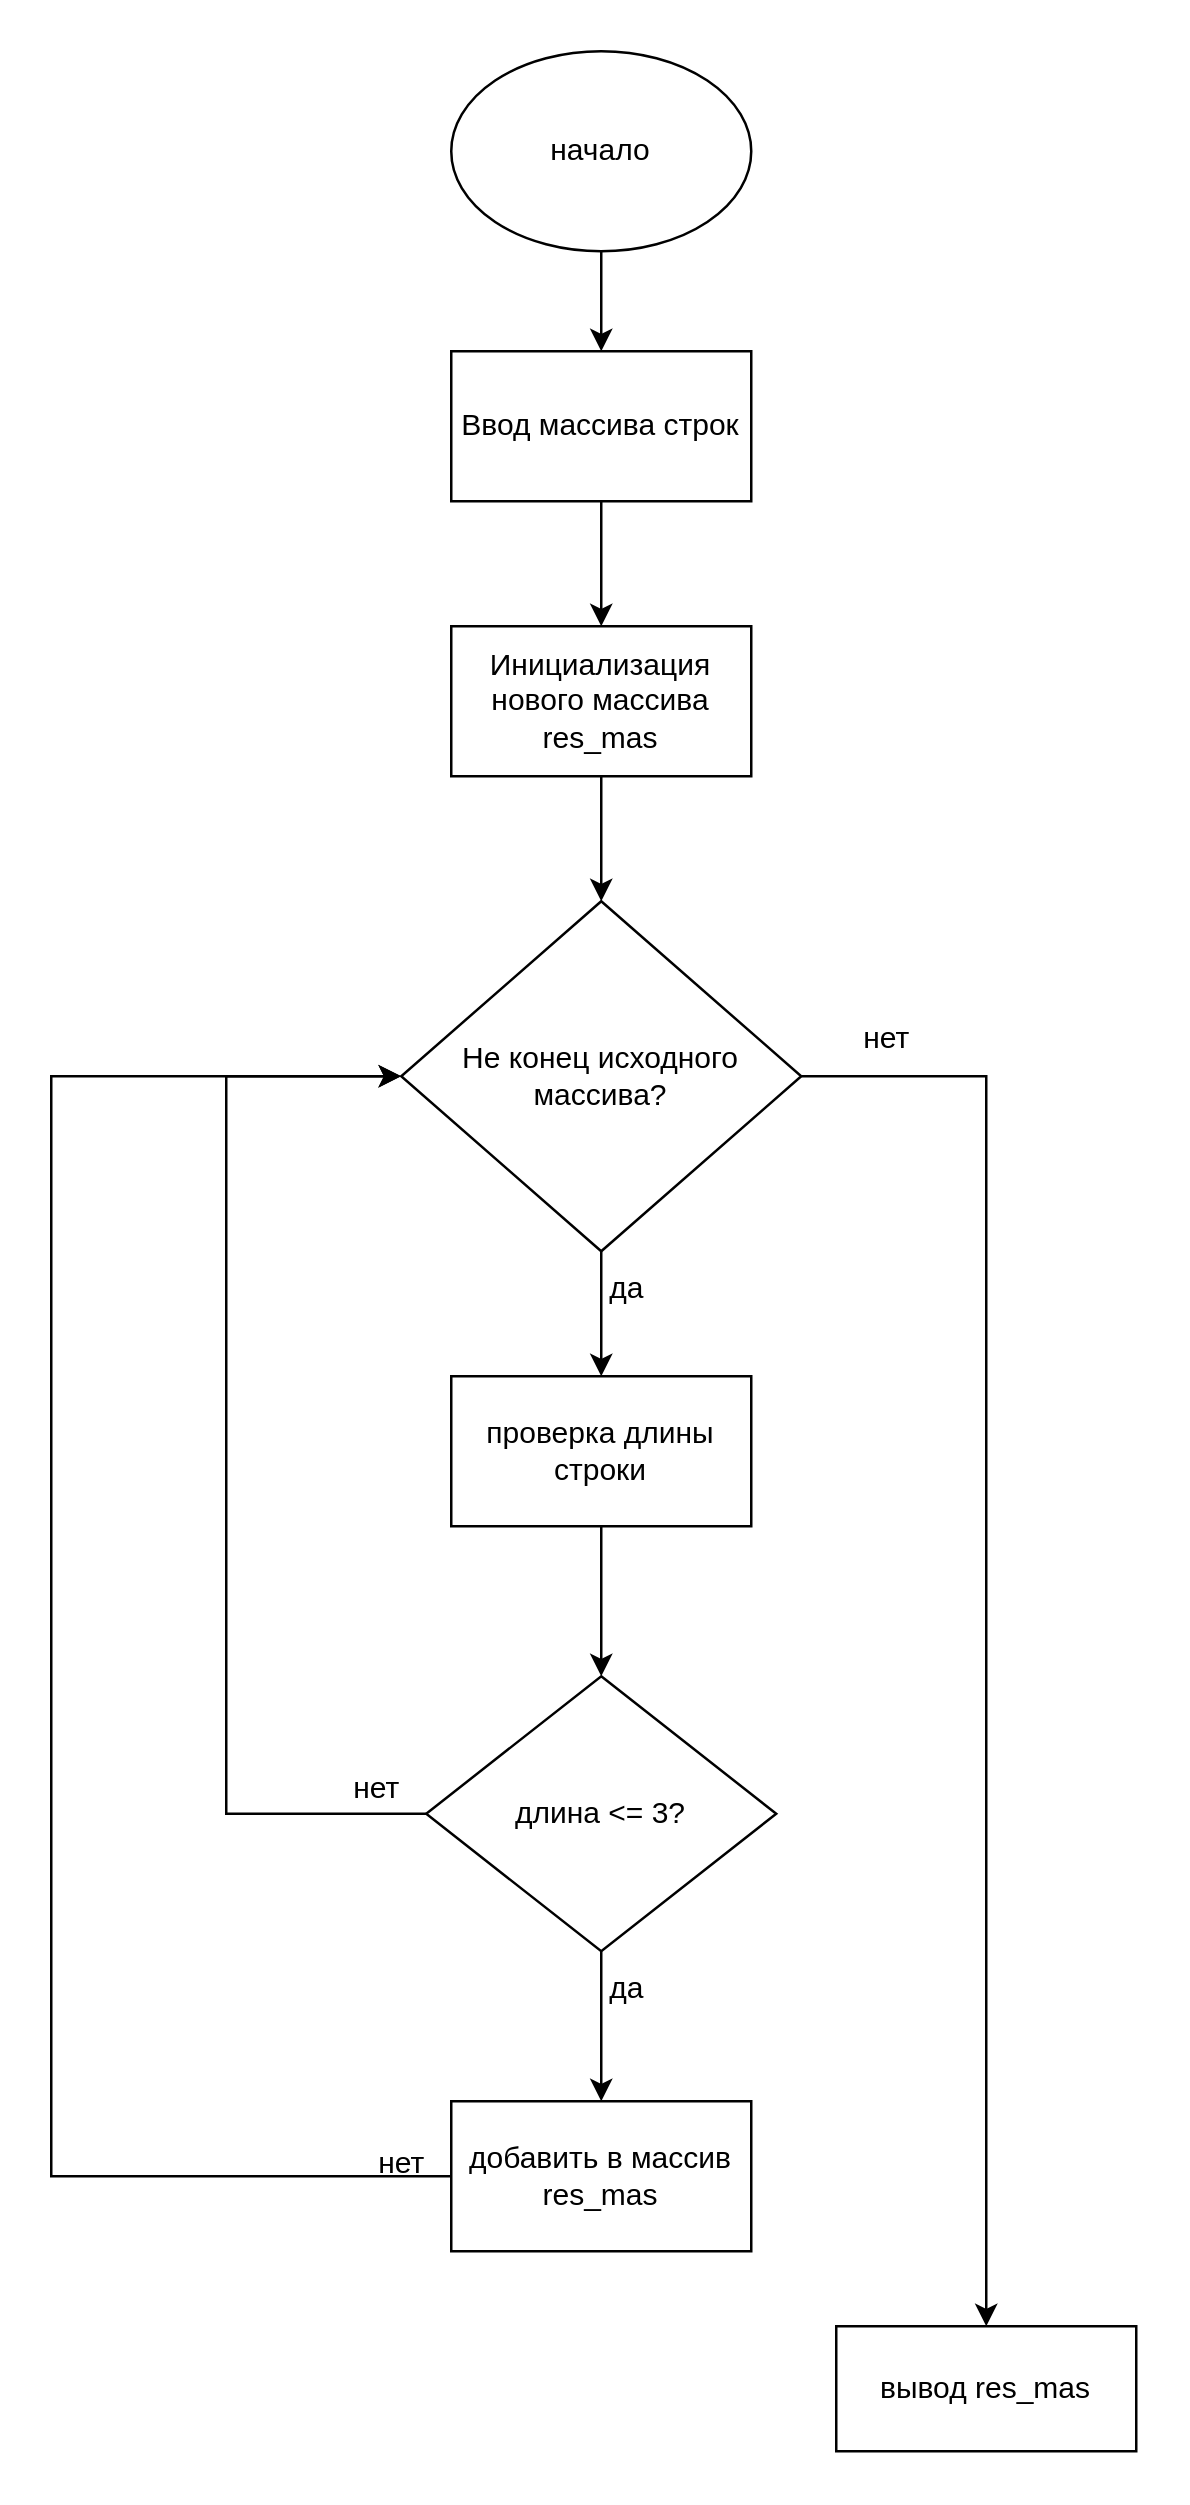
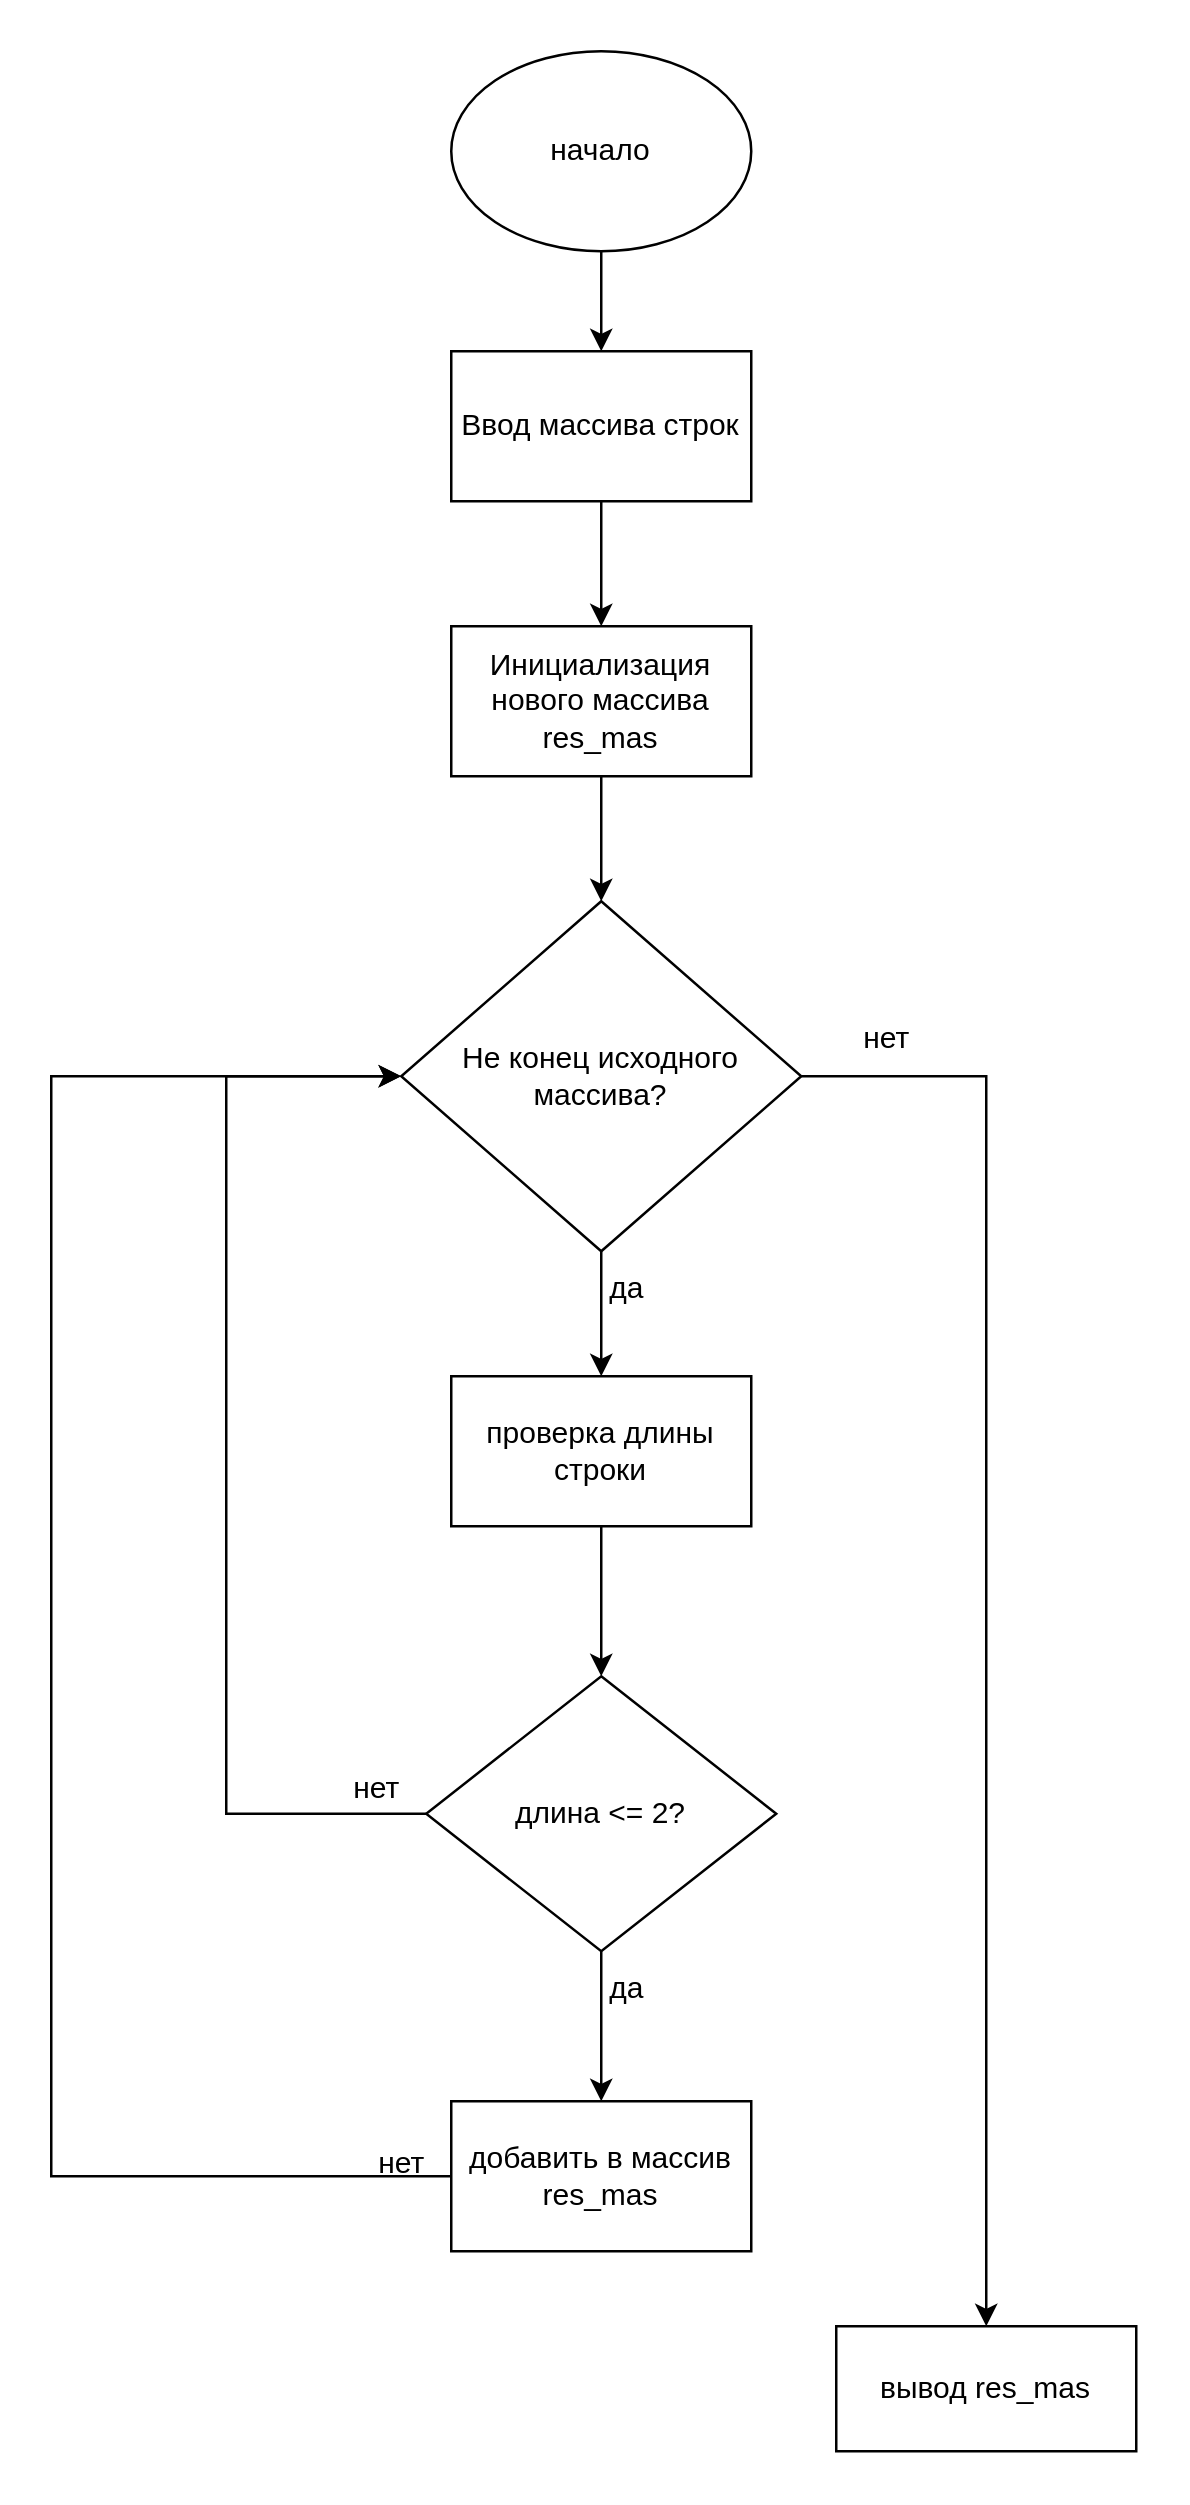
(601, 1814) -> (601, 1814)
